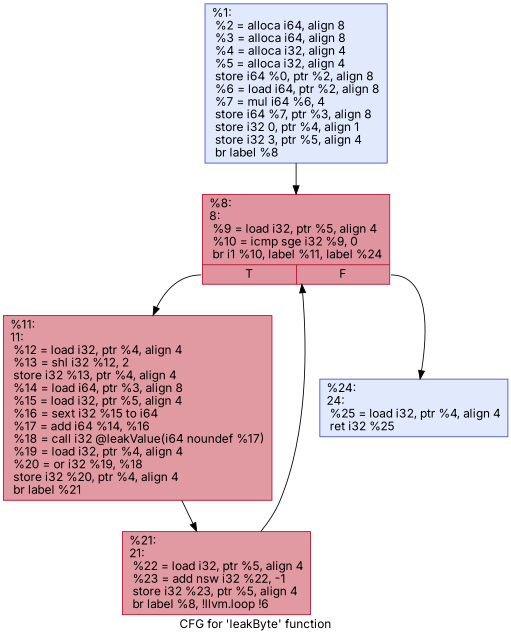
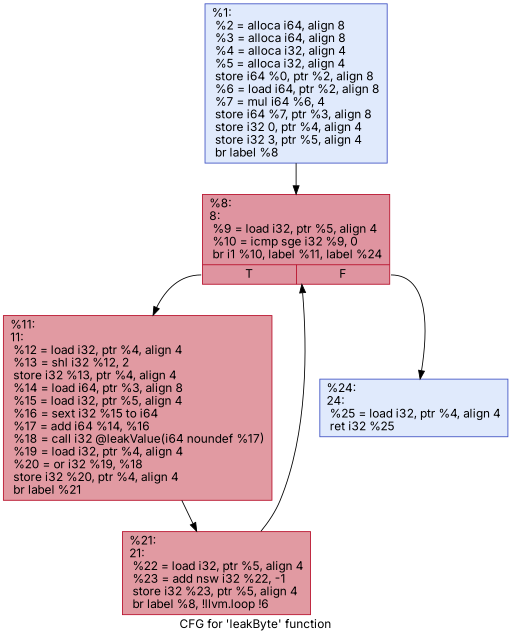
(286, 128) -> (287, 128)
